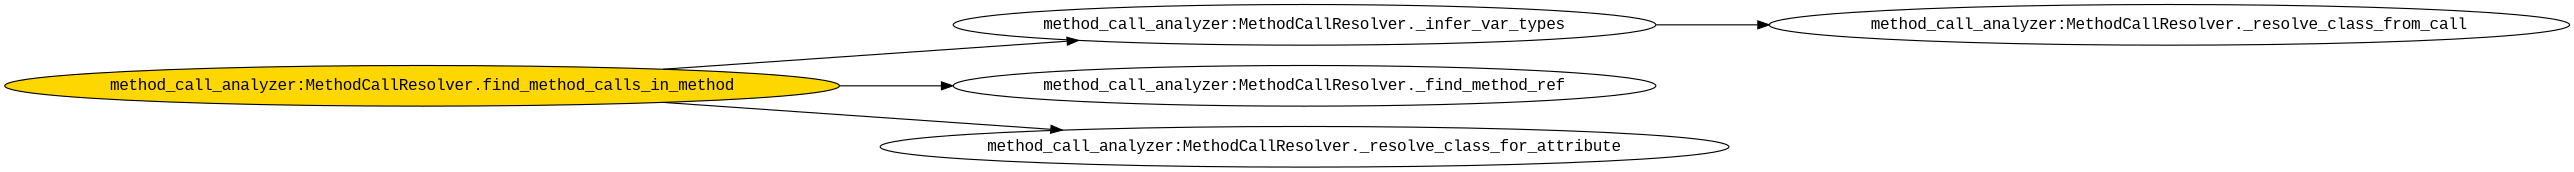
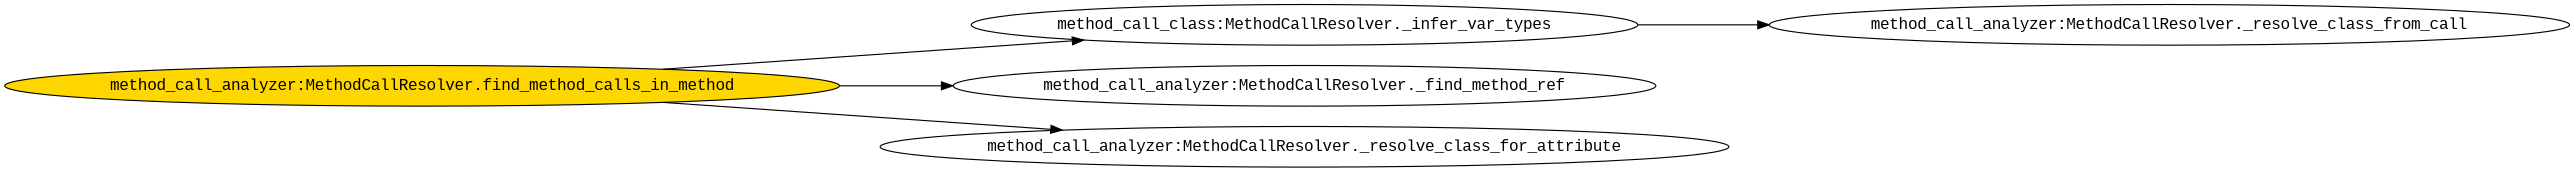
(1305, 25) -> (1305, 25)
